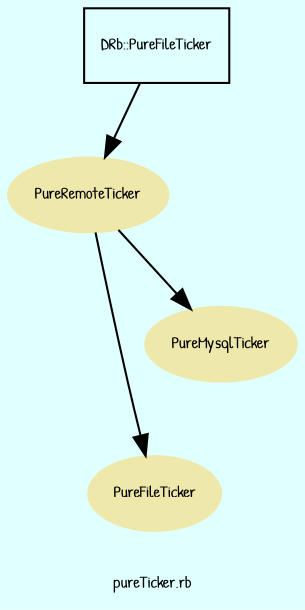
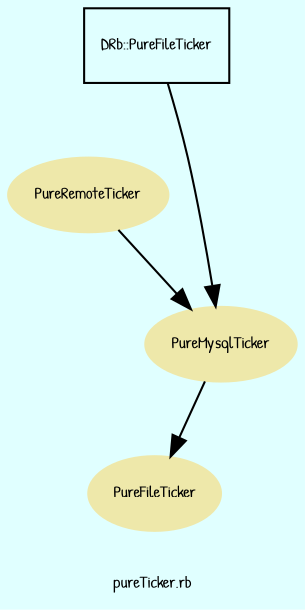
(127, 111) -> (193, 183)
(117, 334) -> (192, 409)
